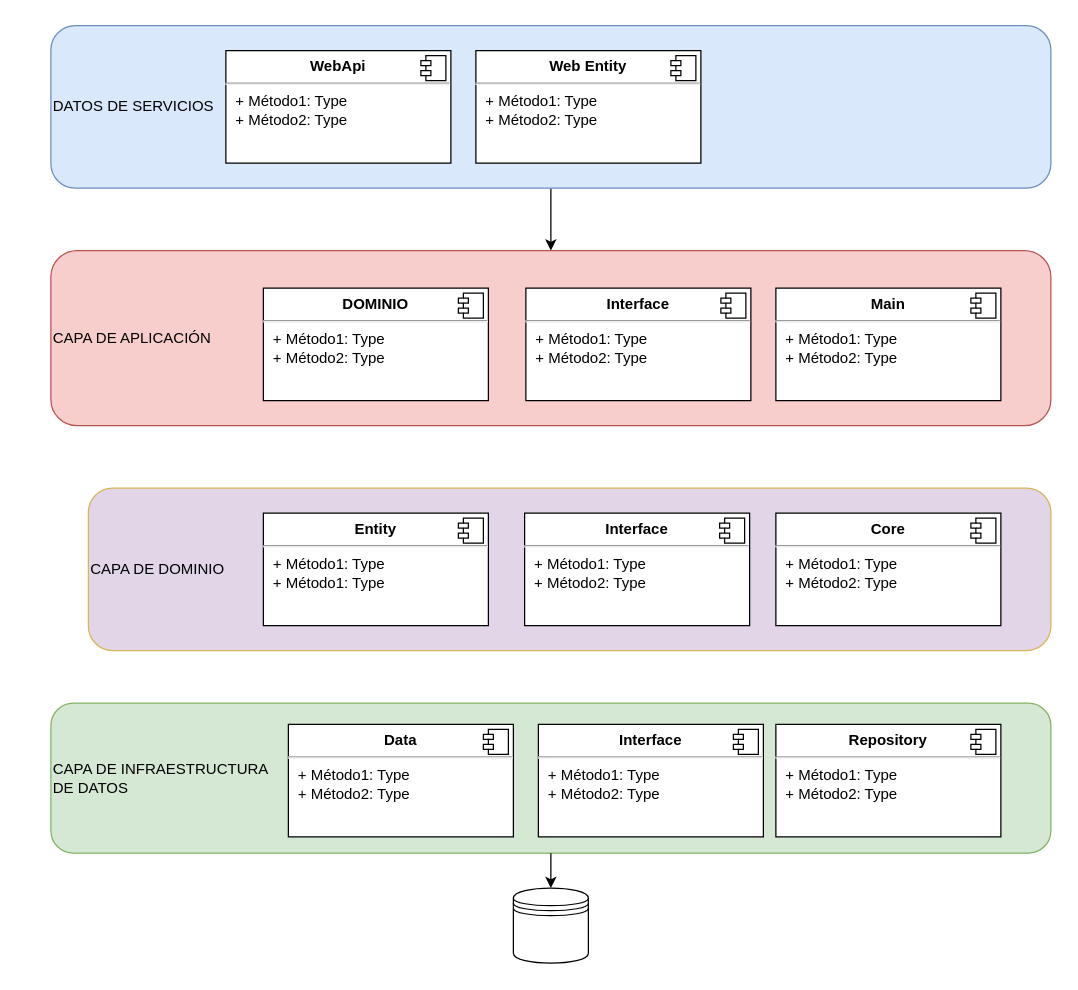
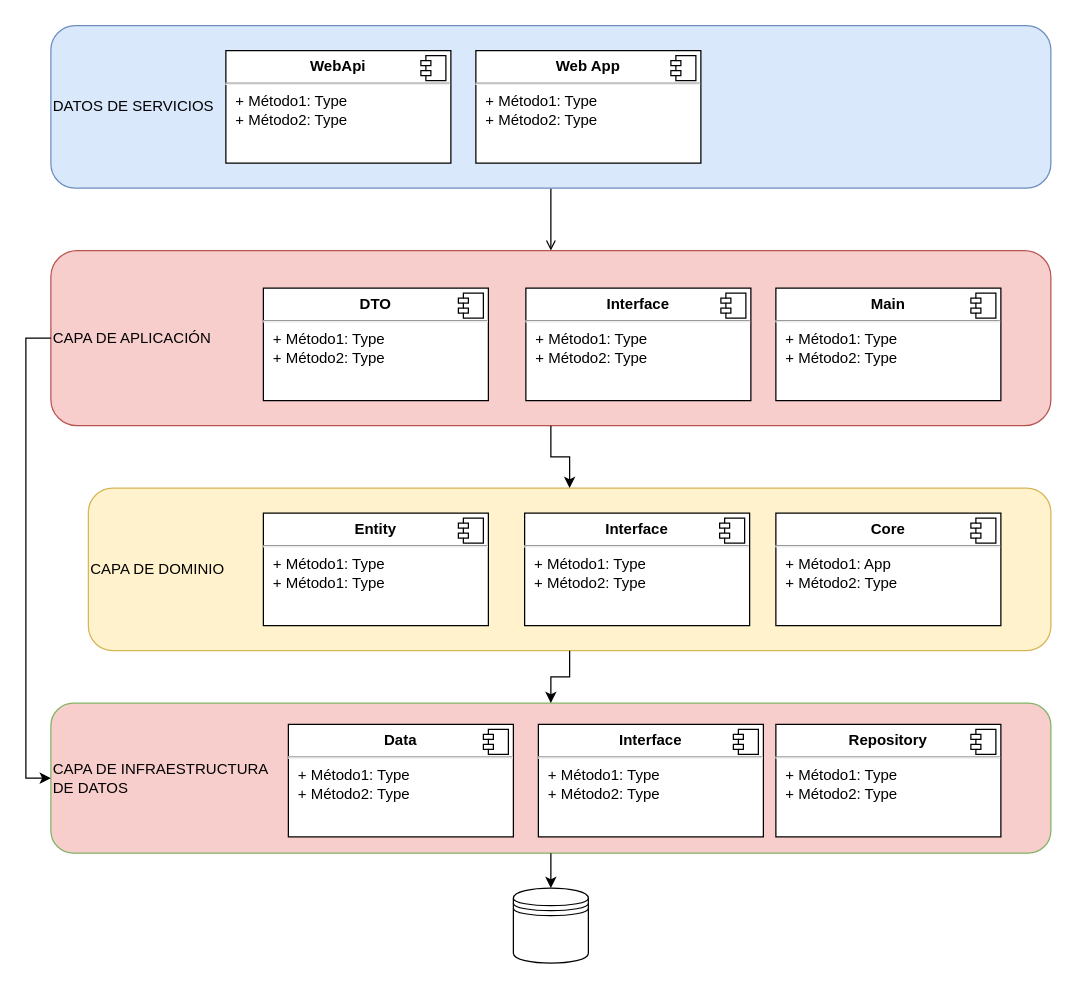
(533, 51) -> (533, 51)
(551, 241) -> (551, 242)
(320, 288) -> (320, 288)
none -> (556, 457)
(833, 513) -> (833, 513)
none -> (26, 554)
(150, 569) -> (150, 569)
none -> (564, 677)
(146, 778) -> (146, 778)
